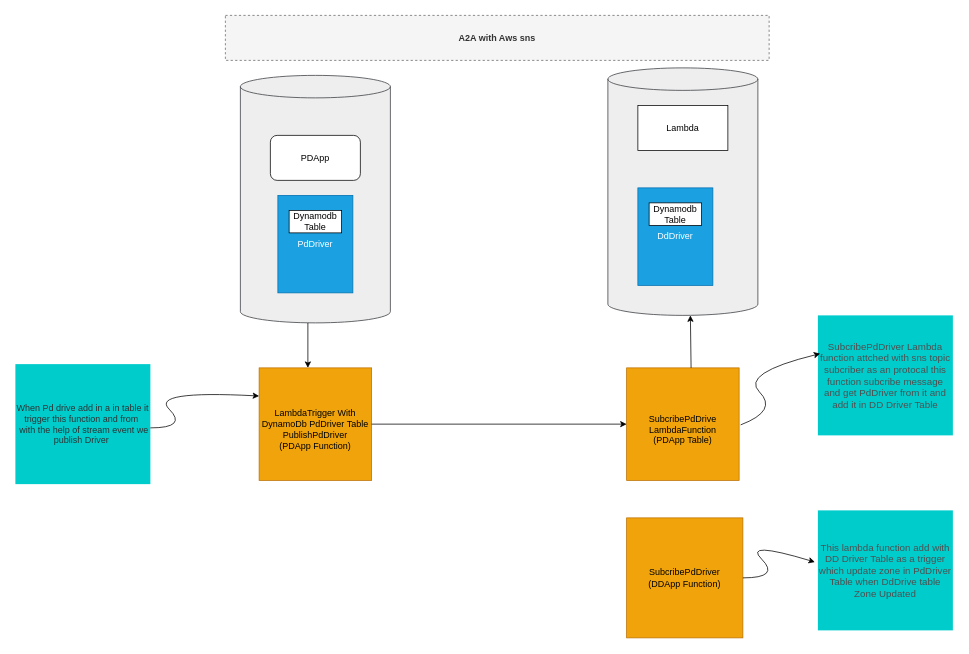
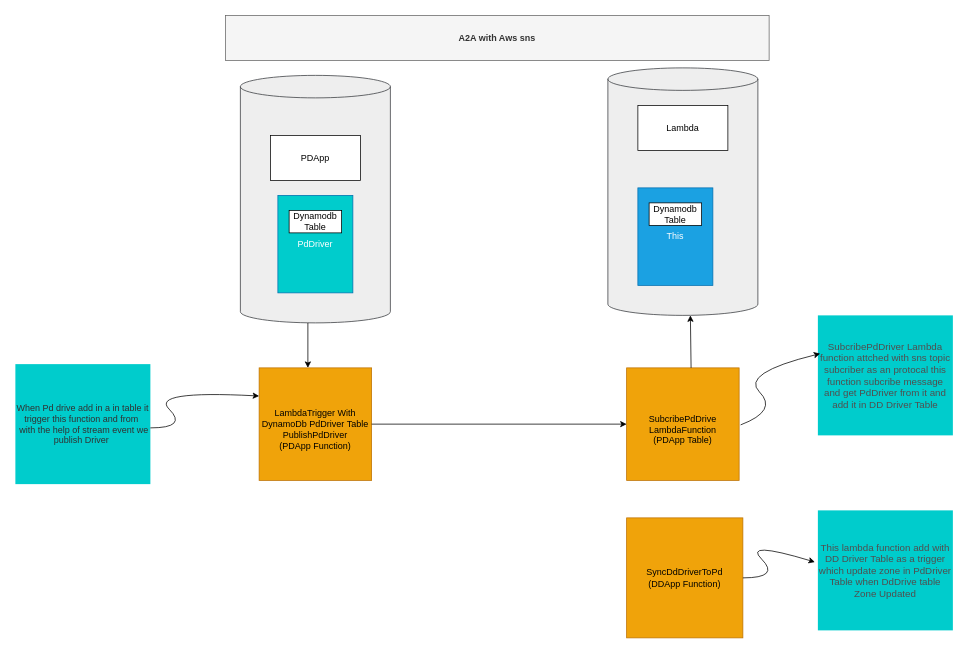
(497, 38) -> (497, 38)
(315, 158) -> (315, 158)
(675, 237) -> (675, 237)
(315, 244) -> (315, 244)
(685, 578) -> (685, 578)
